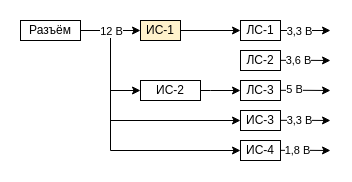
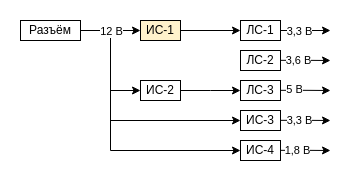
(171, 91) -> (161, 91)
